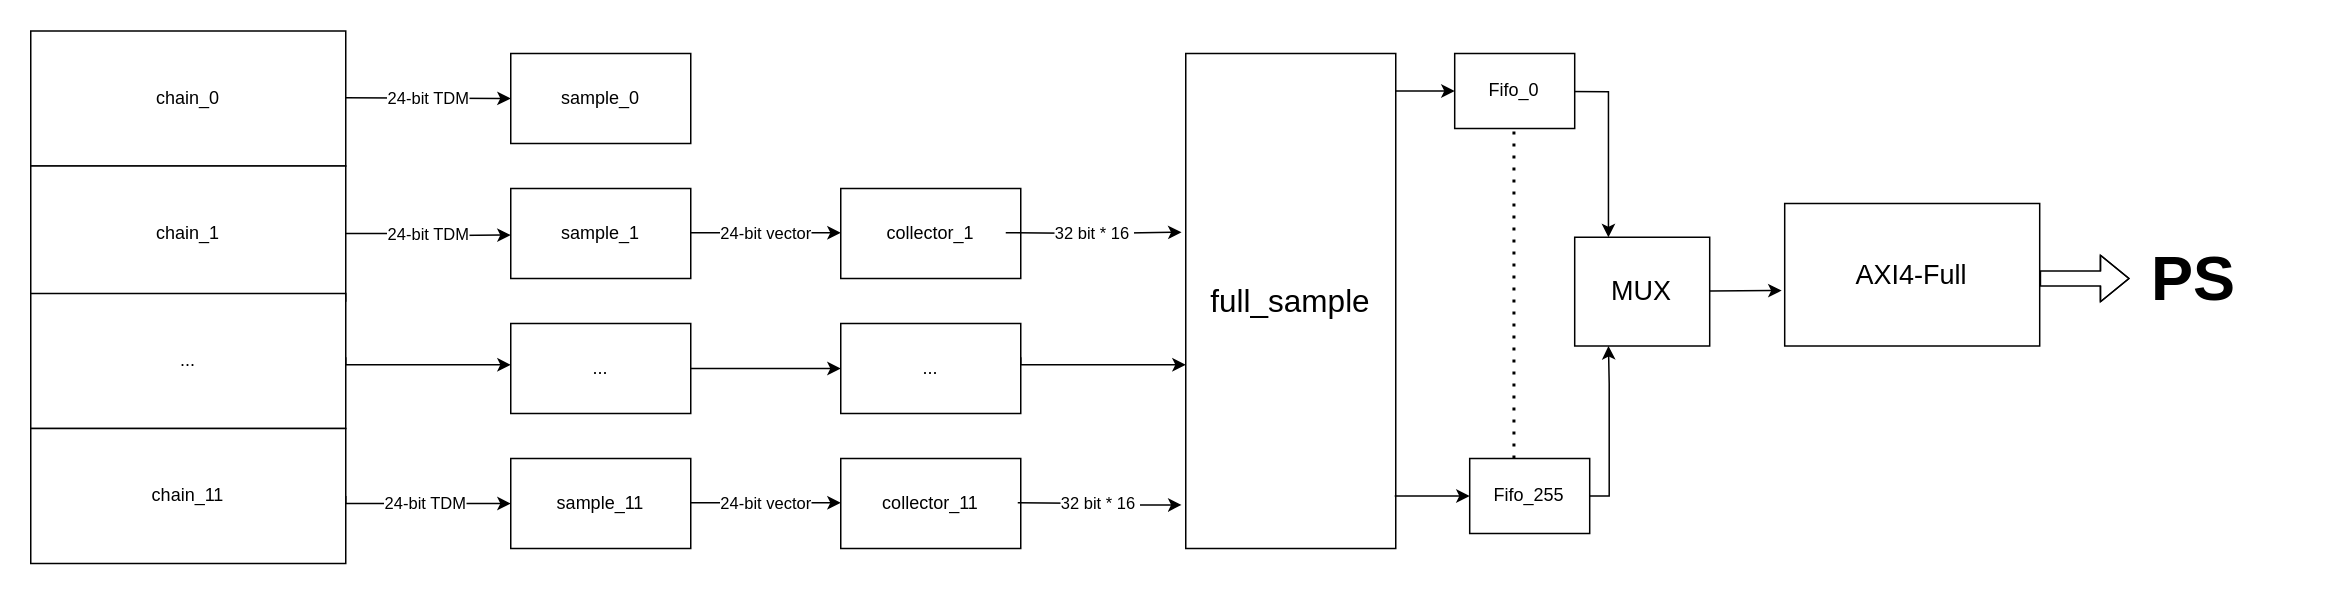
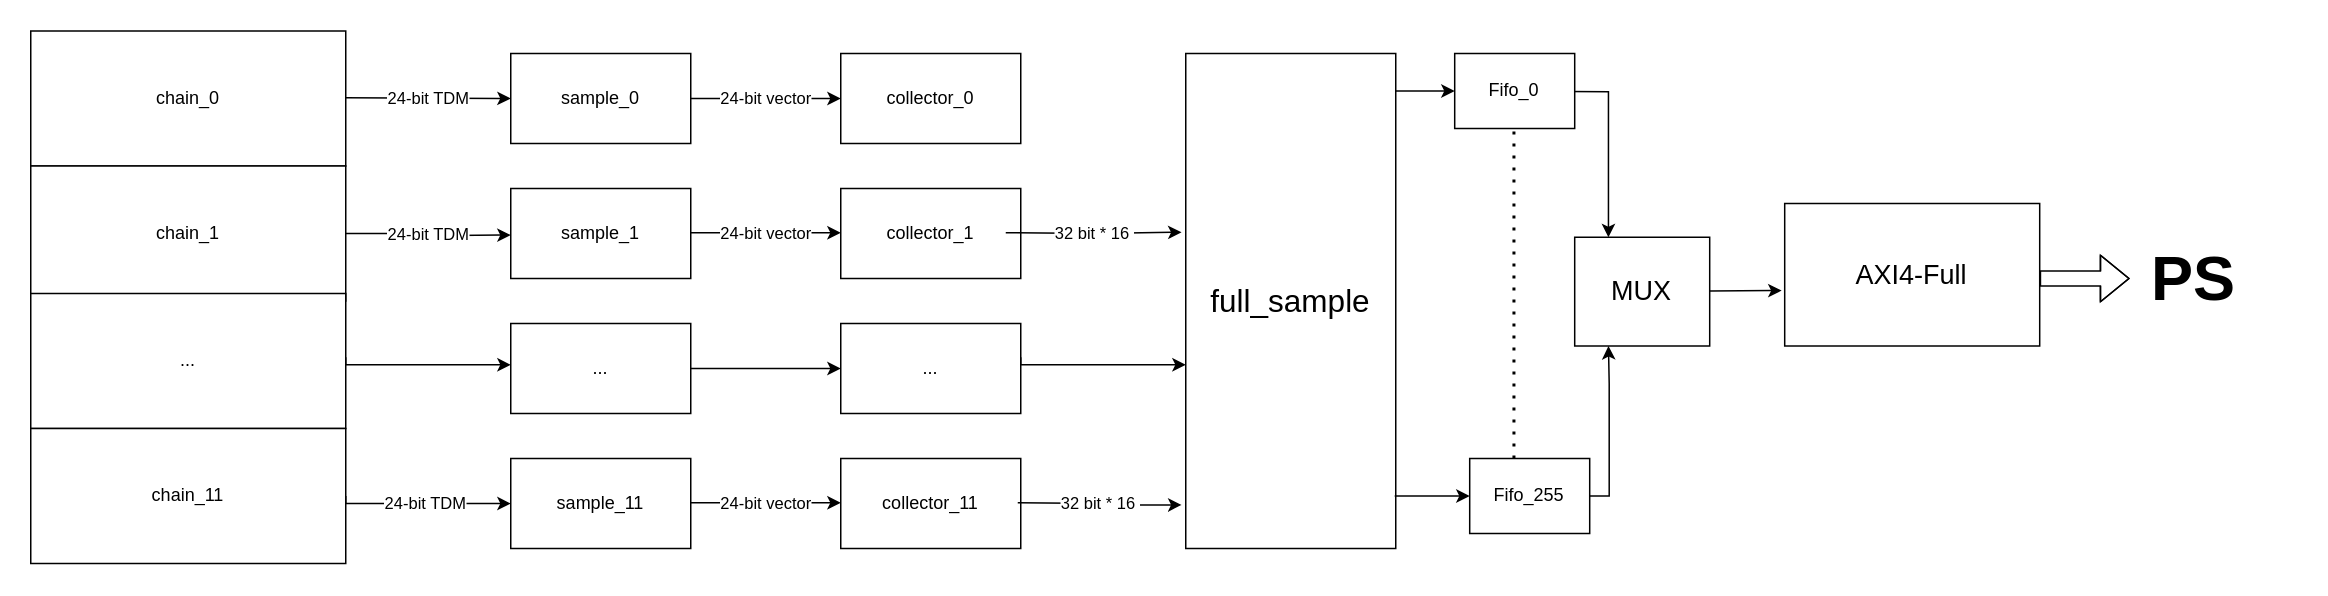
none -> (761, 98)
none -> (931, 98)
